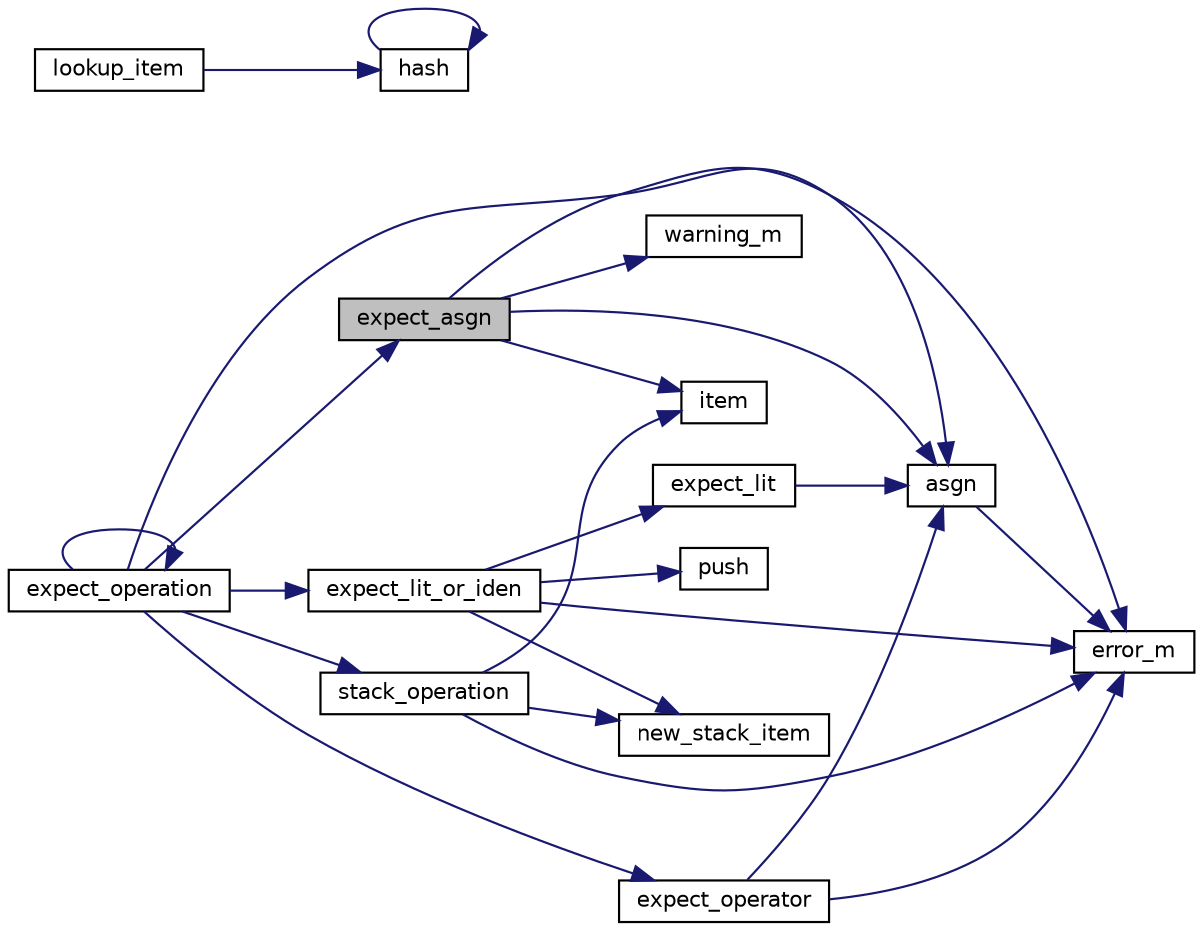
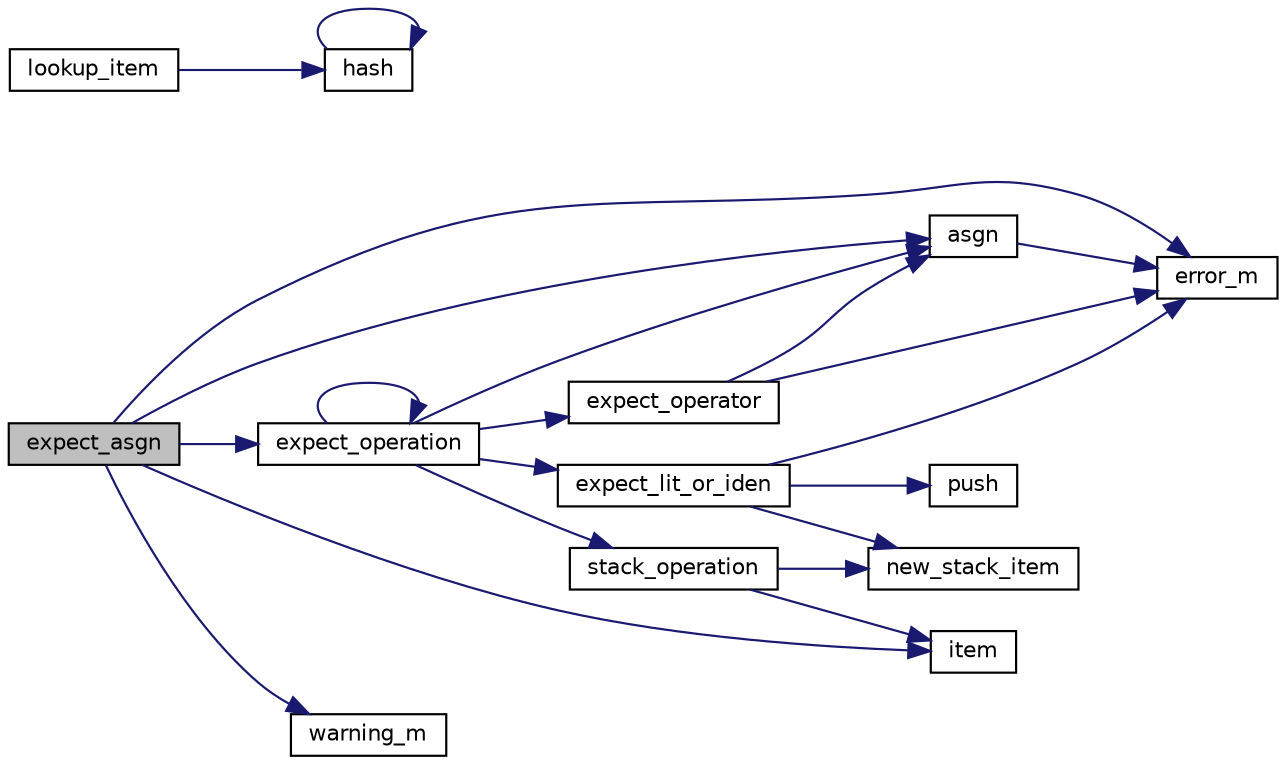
(264, 462) -> (208, 444)
(724, 486) -> none
(771, 787) -> none
